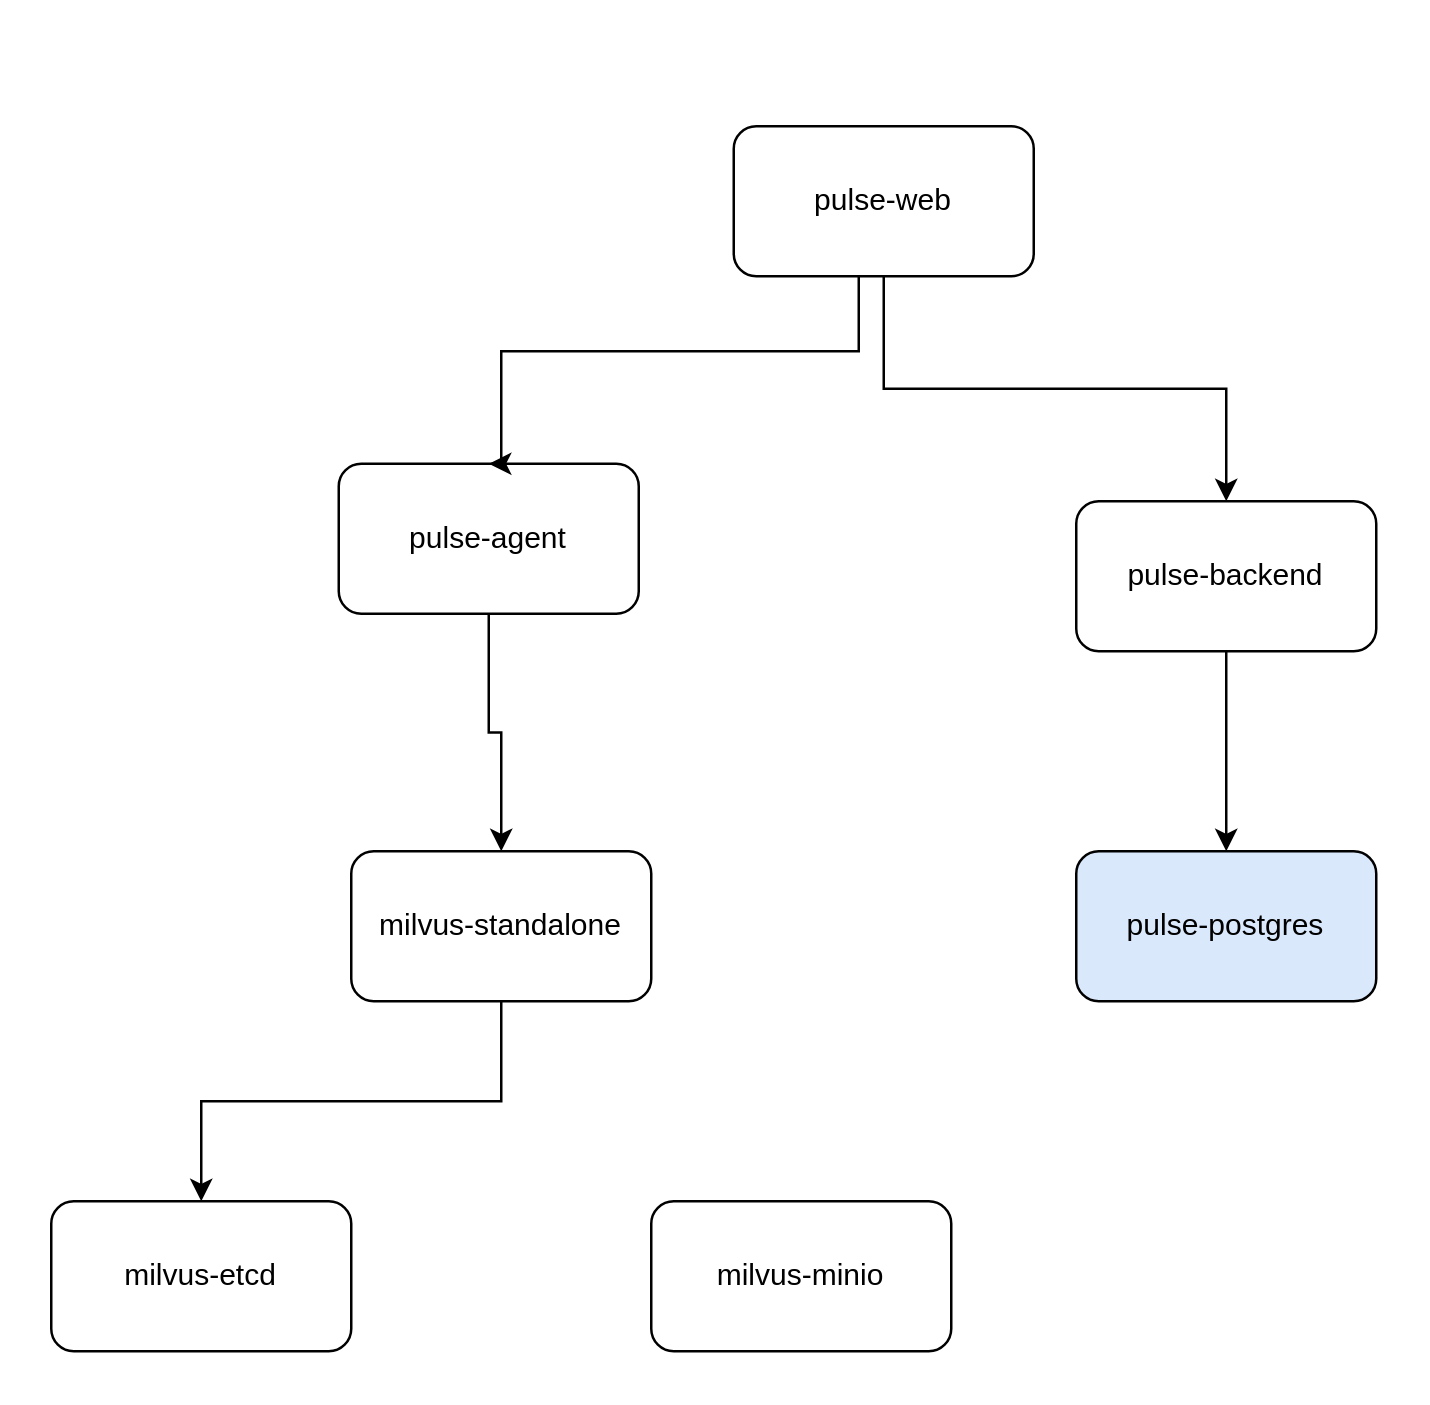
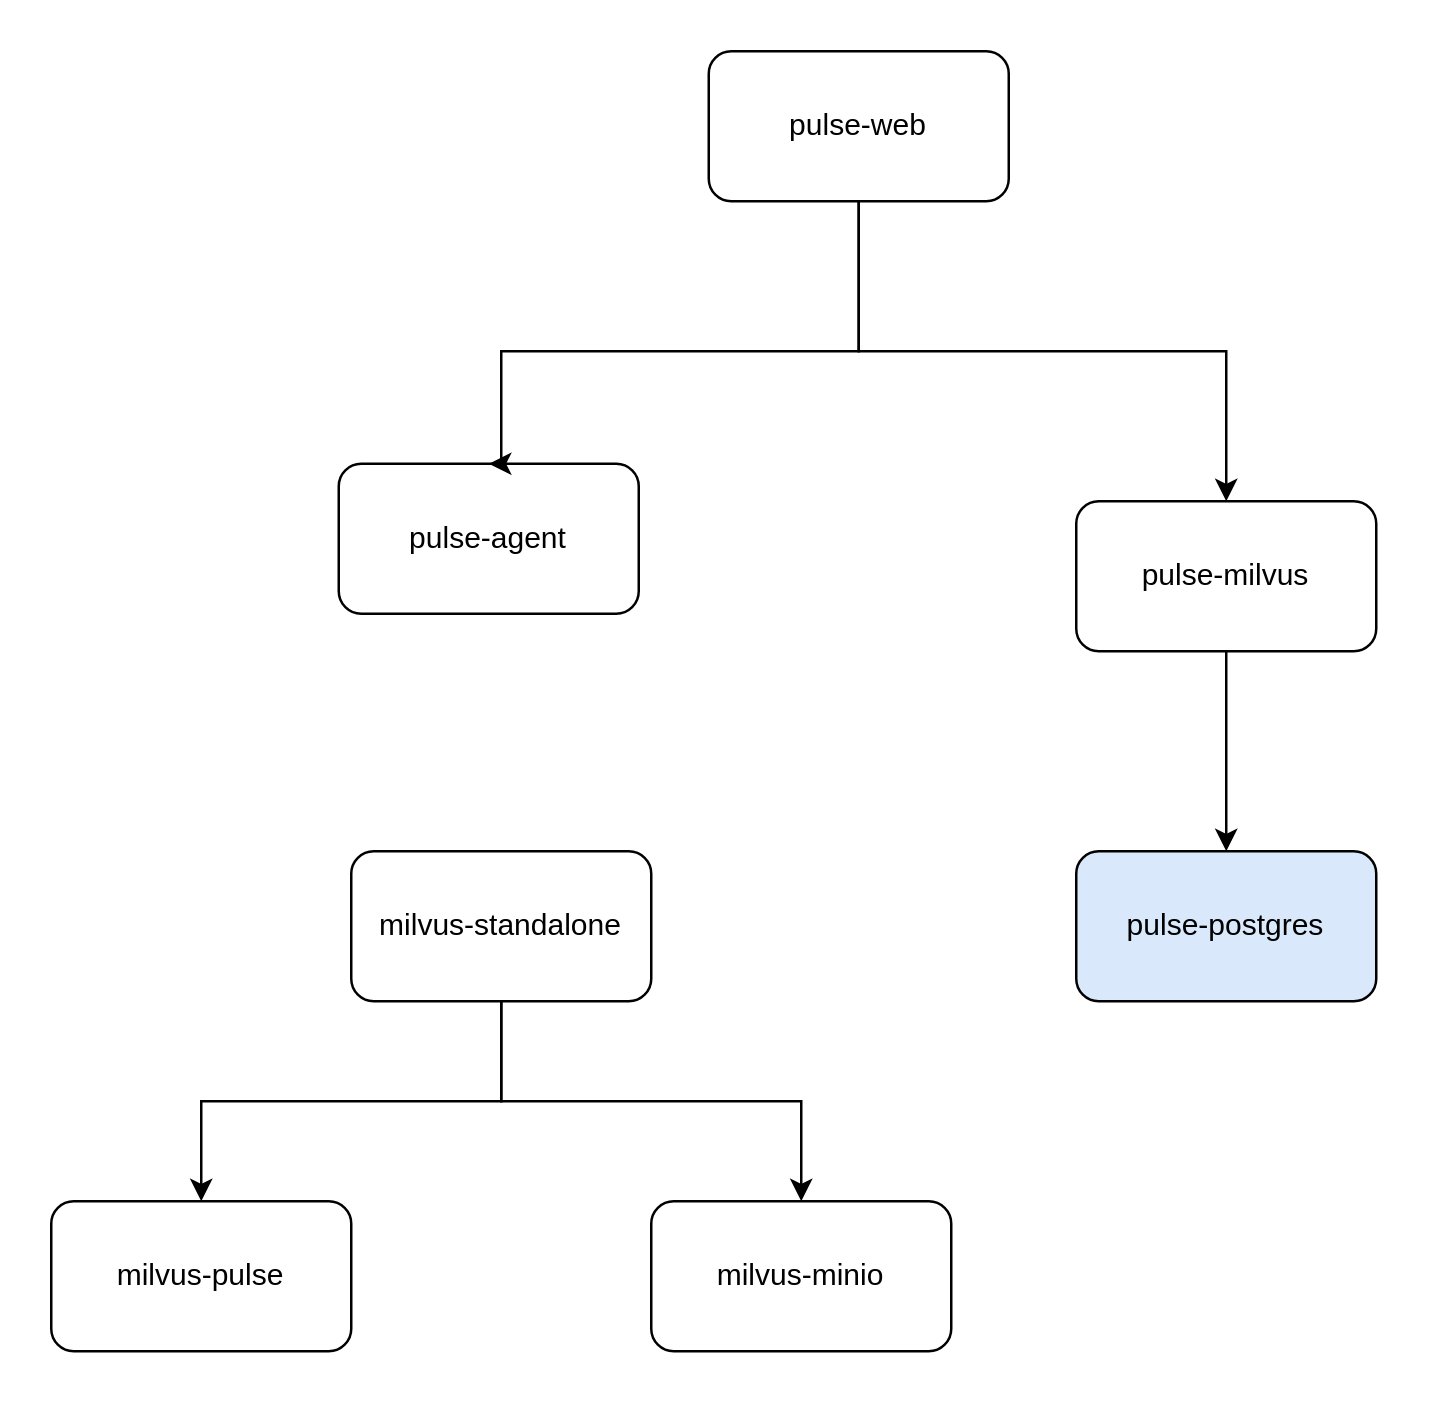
(884, 201) -> (859, 126)
(1226, 576) -> (1226, 576)
(489, 730) -> none
none -> (695, 1101)
(201, 1276) -> (201, 1276)
